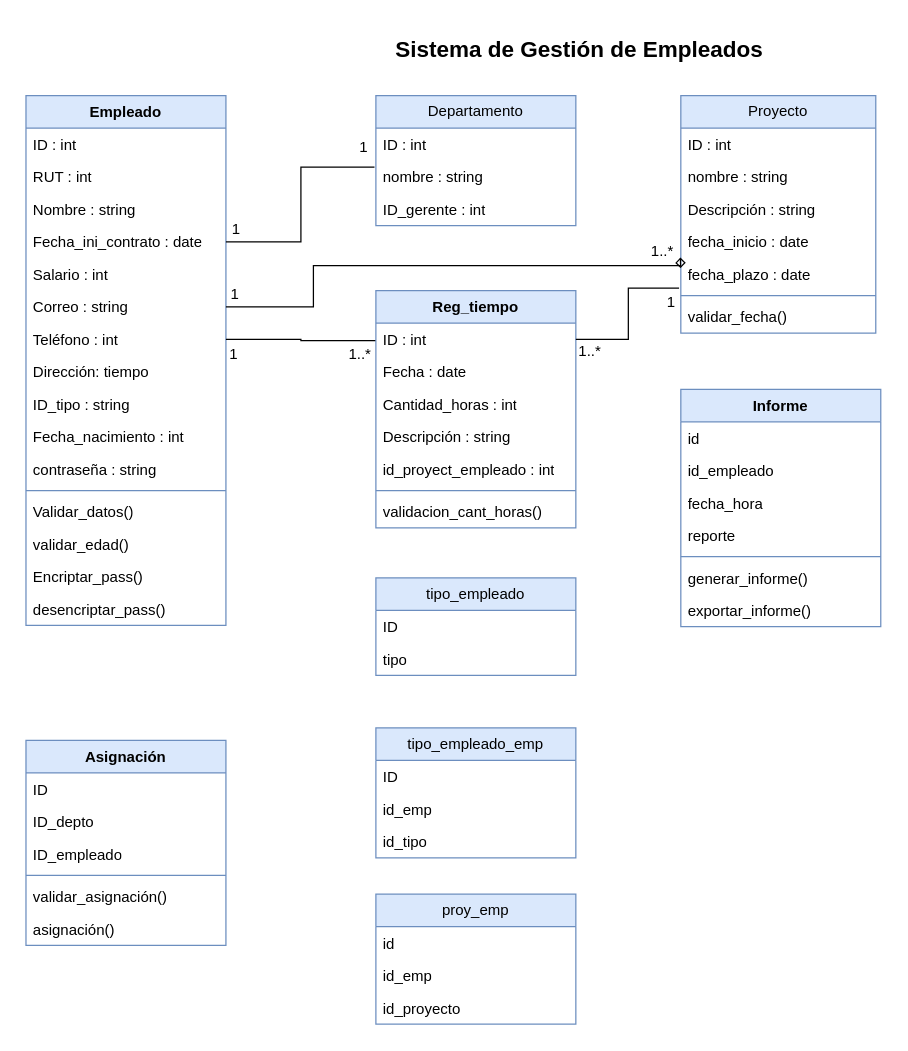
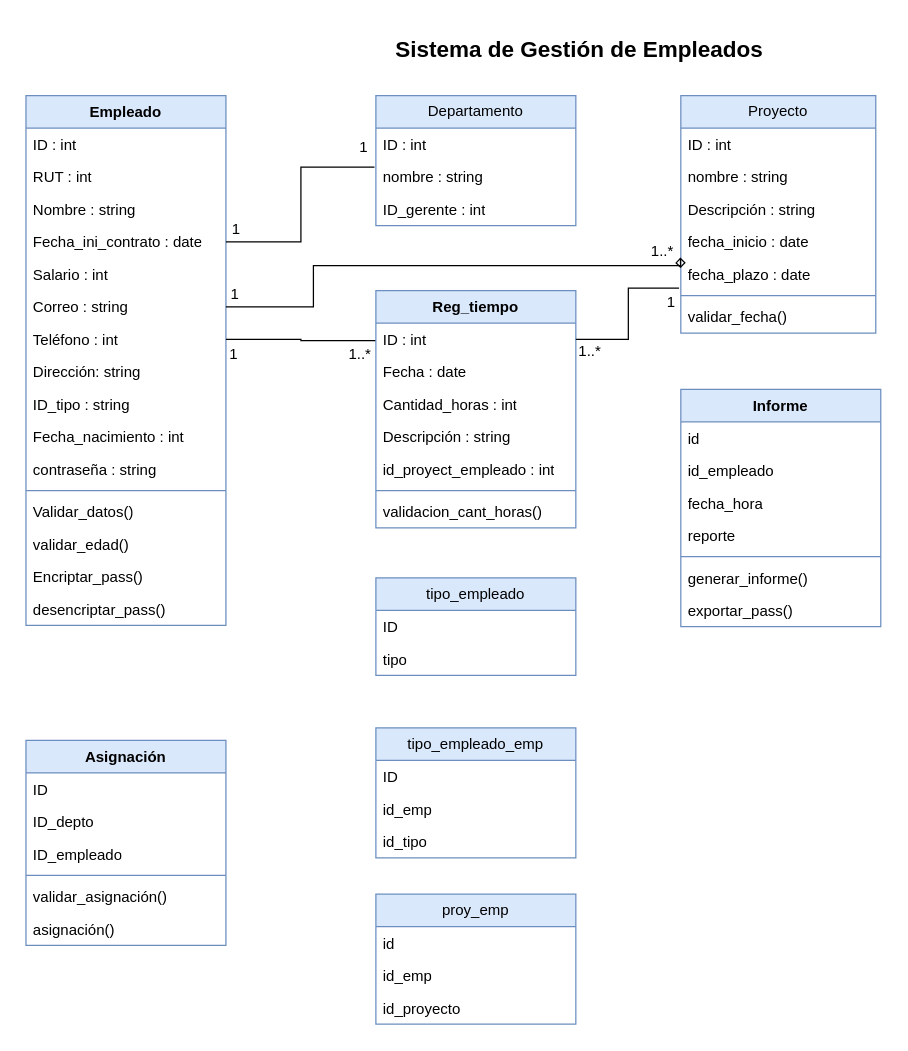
(95, 373) -> (95, 373)
(762, 612) -> (751, 612)
